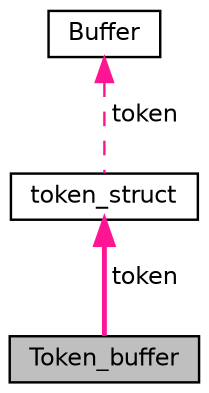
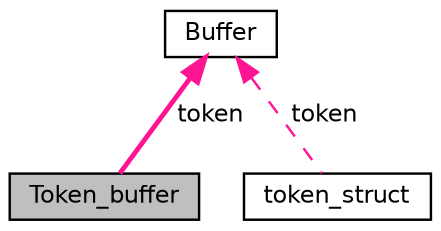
(104, 291) -> (155, 126)
